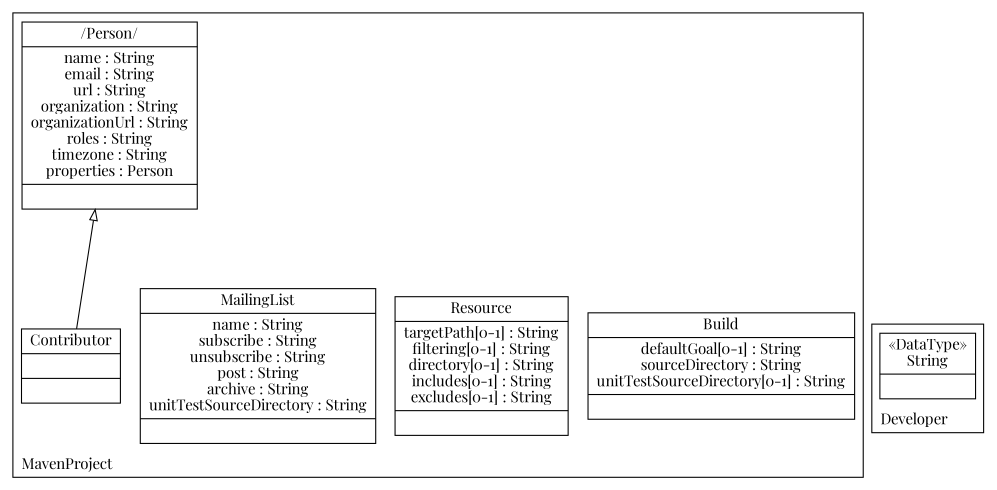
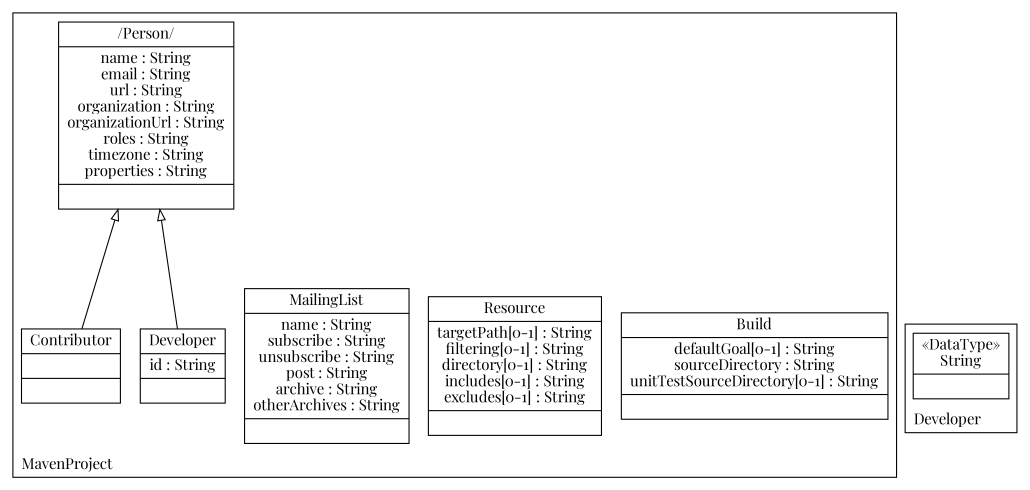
(110, 171) -> (146, 171)
none -> (183, 366)
(258, 406) -> (327, 406)
